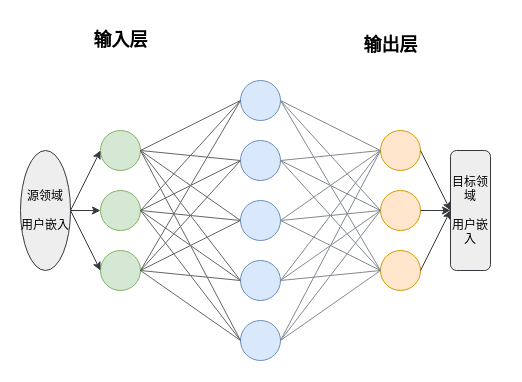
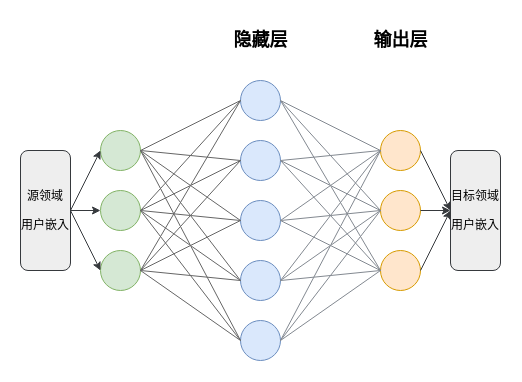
(121, 41) -> none
none -> (261, 41)
(391, 46) -> (401, 41)
(46, 211) -> (46, 211)
(471, 211) -> (476, 211)
